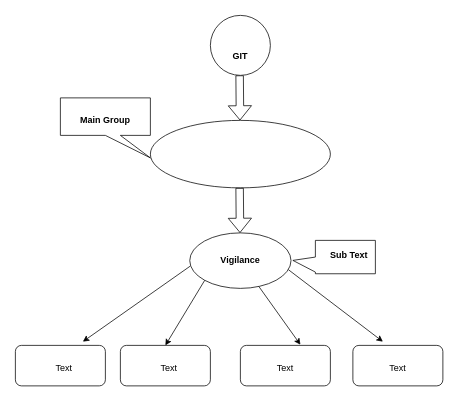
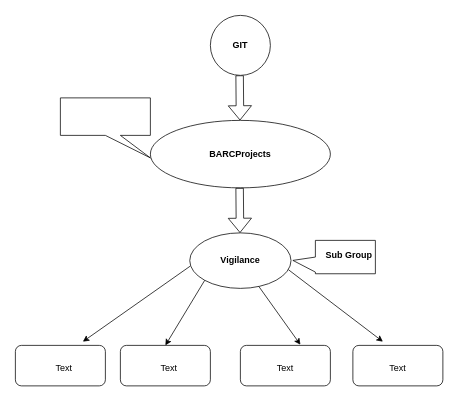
(240, 57) -> (240, 45)
(105, 120) -> none
none -> (240, 154)
(349, 255) -> (349, 255)
